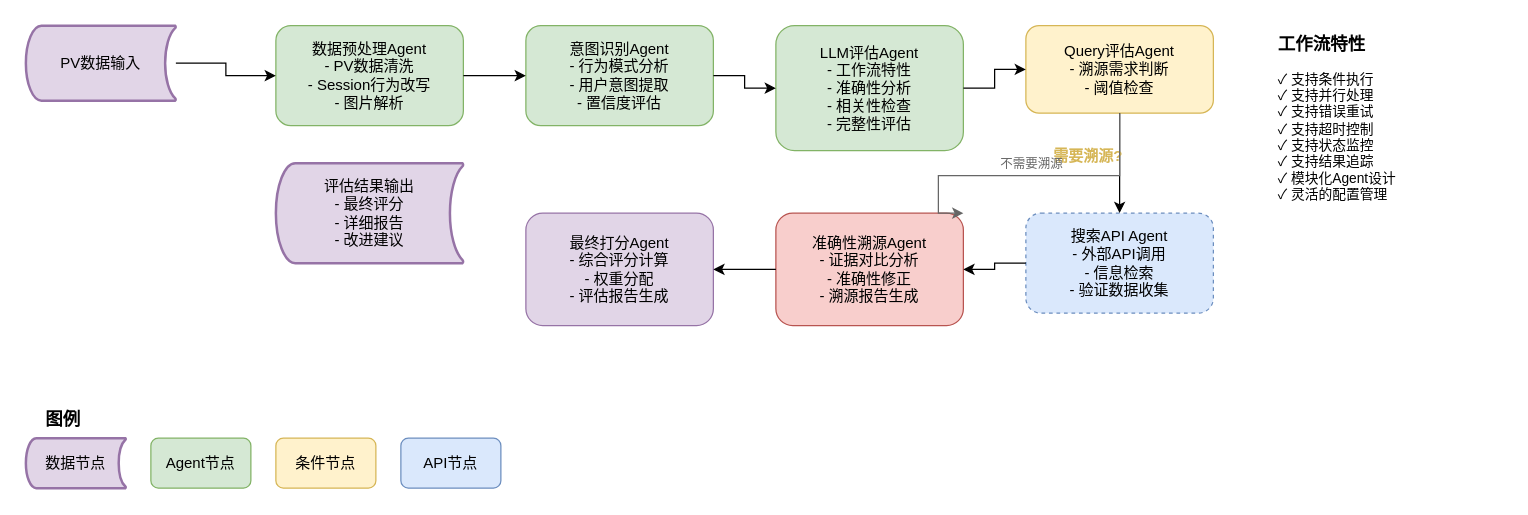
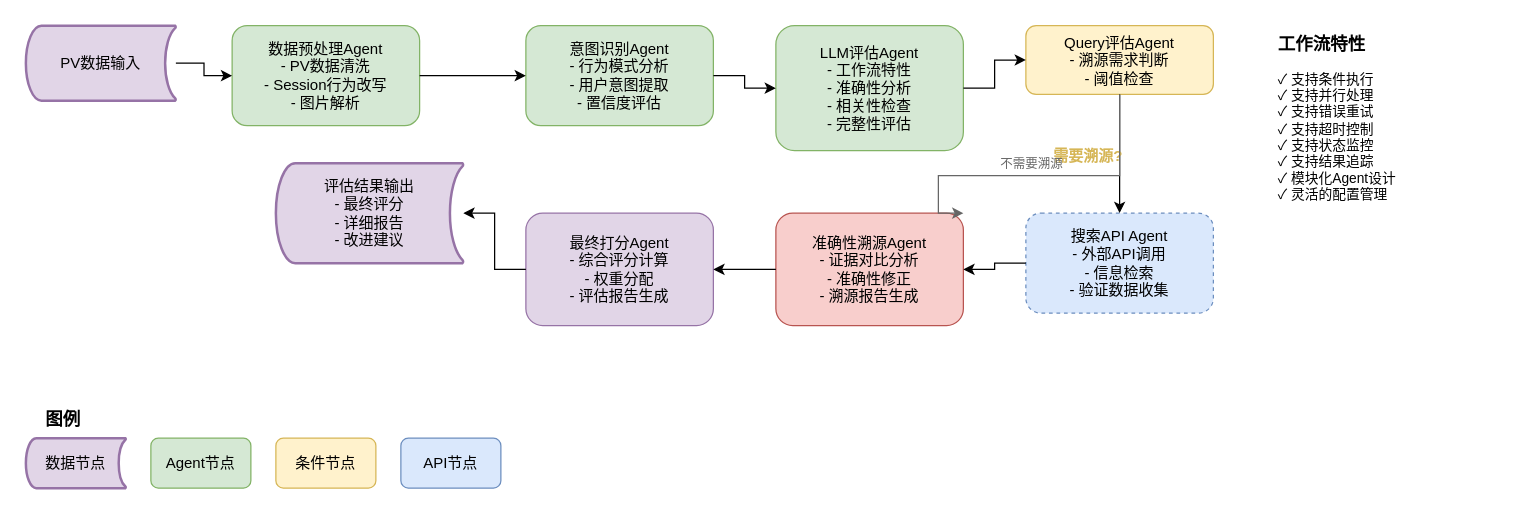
(1119, 69) -> (1119, 60)
(369, 76) -> (326, 76)
none -> (494, 245)
